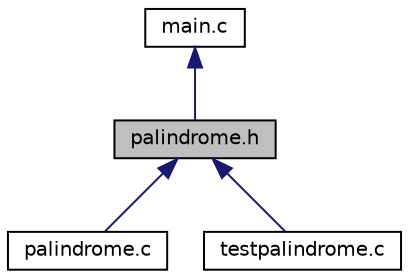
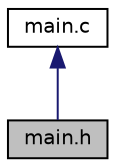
(195, 139) -> (58, 139)
(88, 251) -> none
(303, 251) -> none
